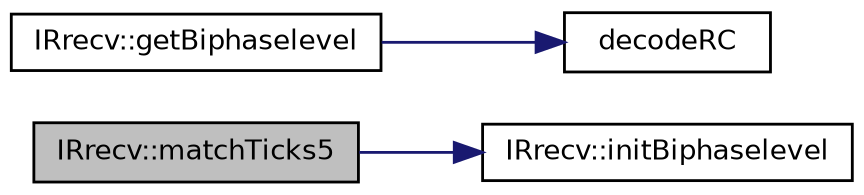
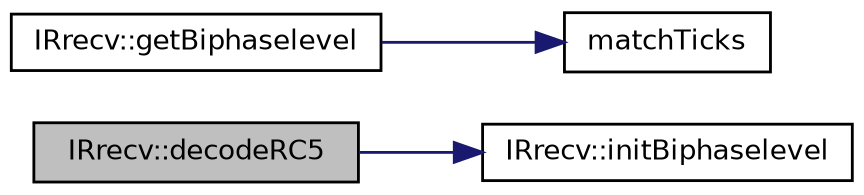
(667, 42) -> (667, 42)
(196, 152) -> (196, 152)
